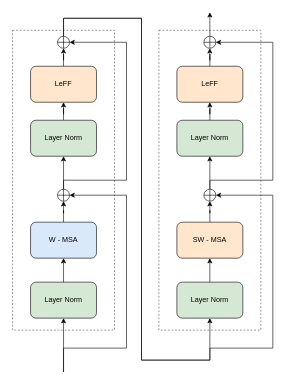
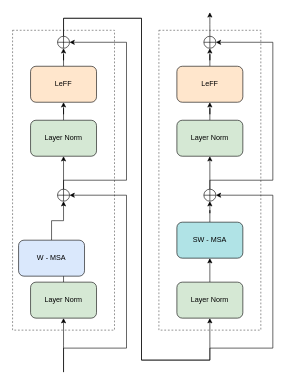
(63, 240) -> (51, 258)
(210, 240) -> (210, 240)
